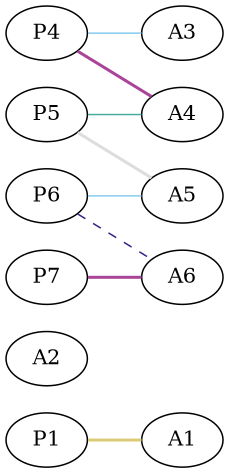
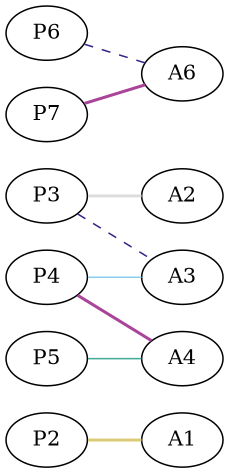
none -> (47, 196)
(182, 196) -> none
(47, 440) -> (47, 440)
